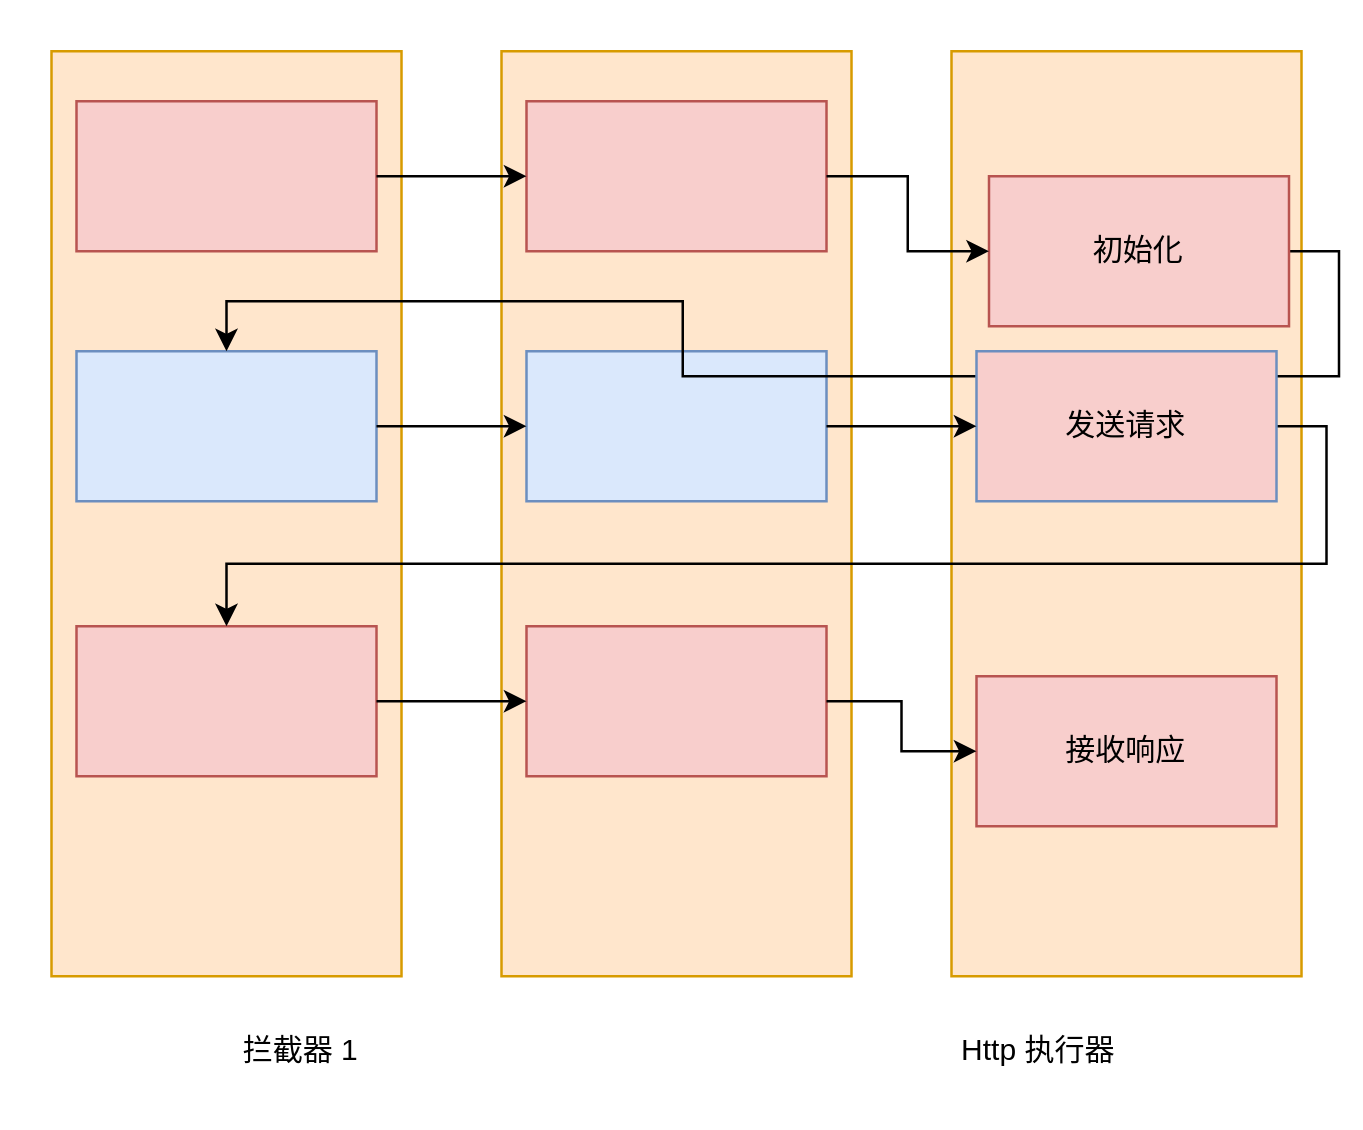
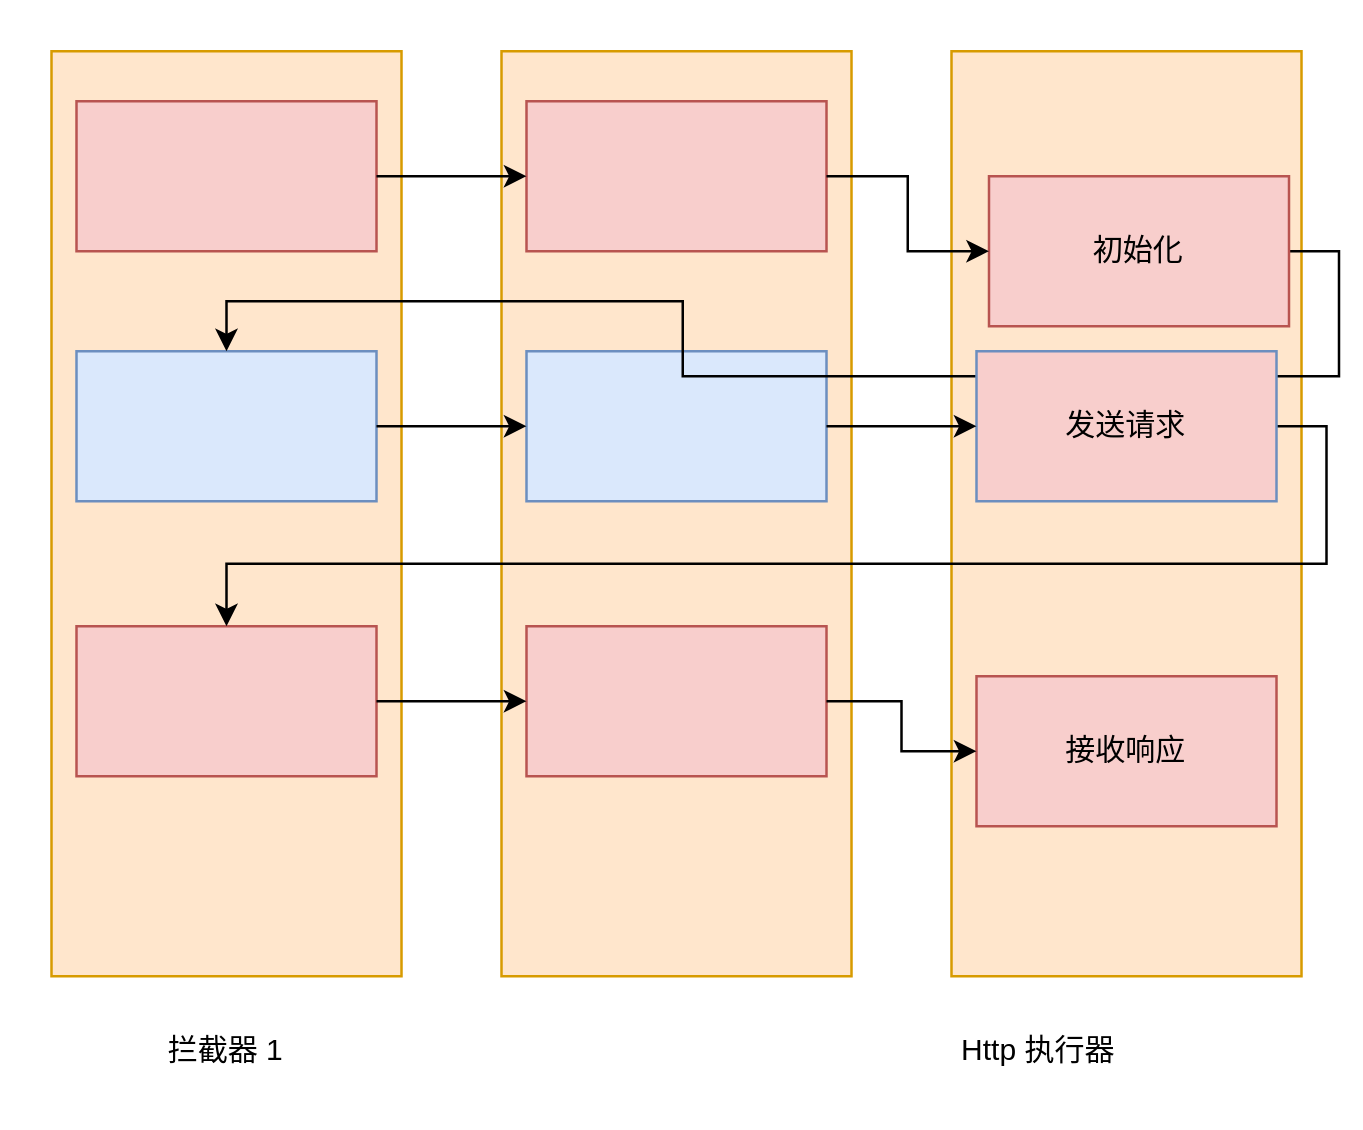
(301, 1051) -> (226, 1051)
